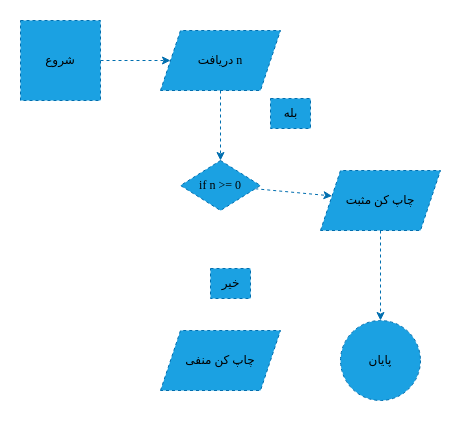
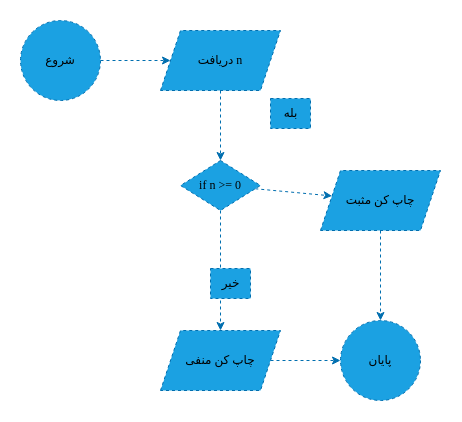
(61, 61) -> (61, 61)
none -> (221, 239)
none -> (302, 361)
